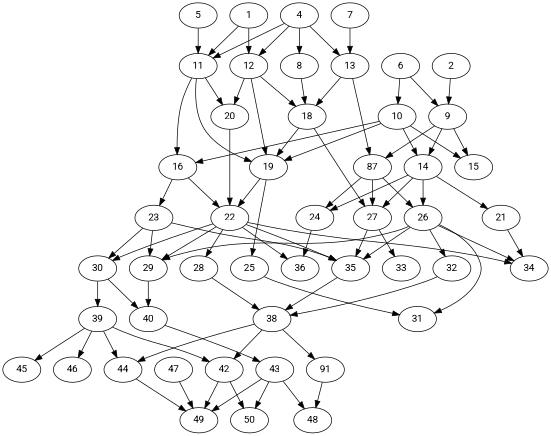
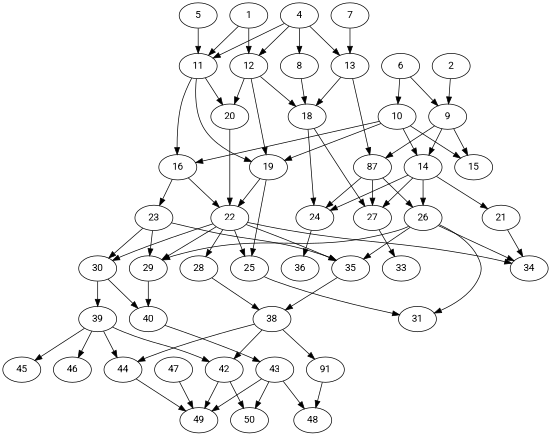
(292, 136) -> (311, 164)
(361, 245) -> none
(272, 248) -> (238, 240)
(452, 268) -> none
